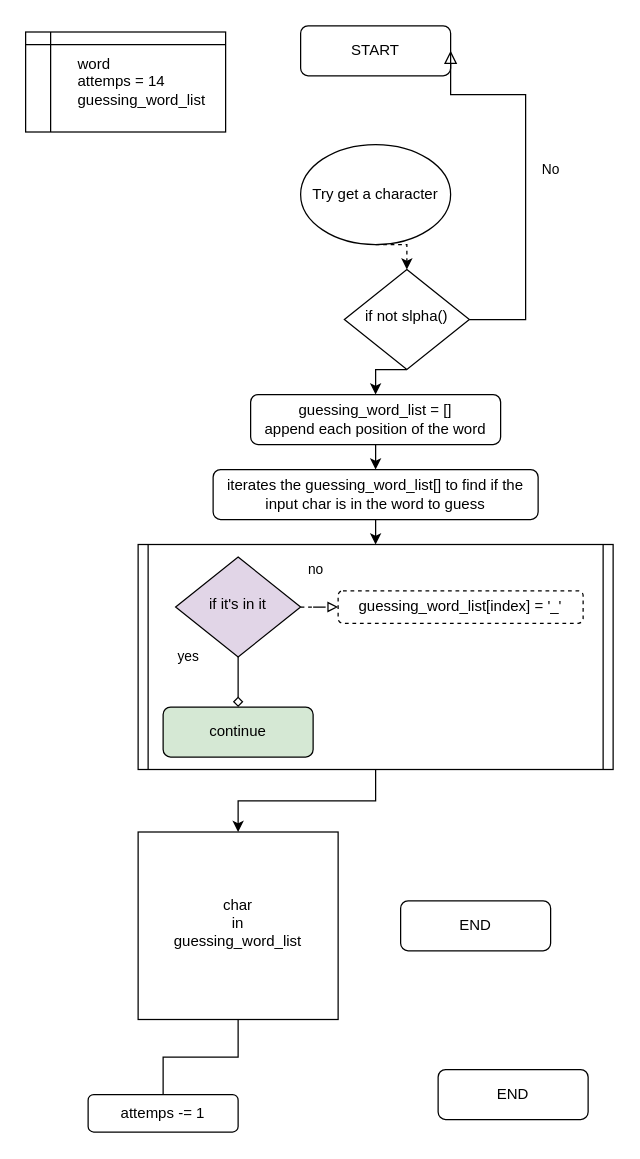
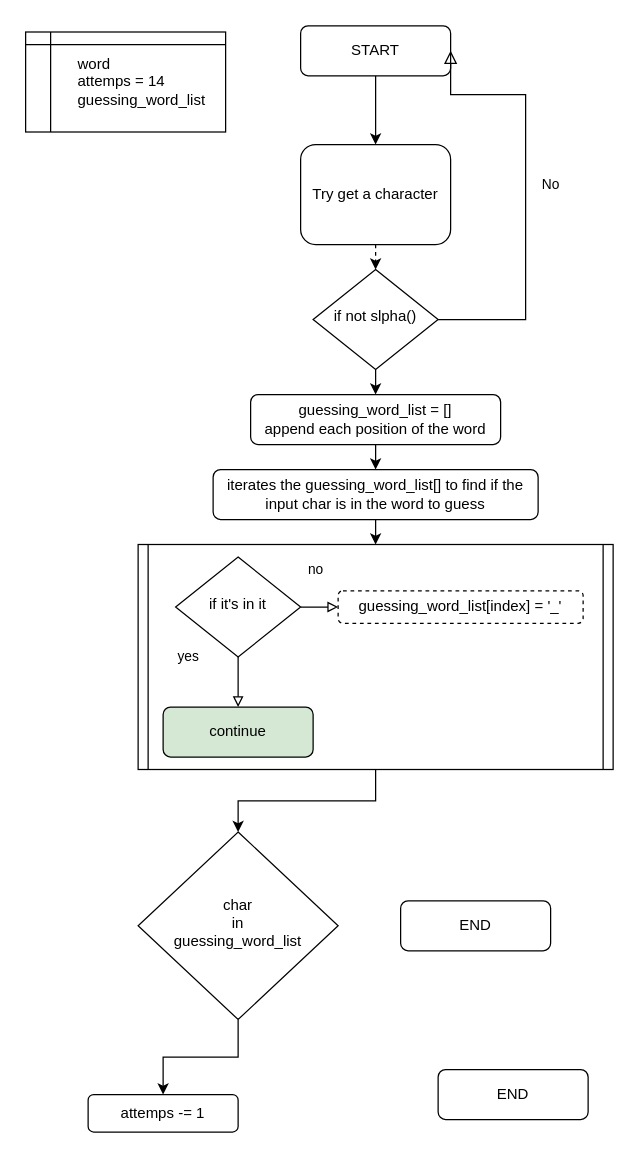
none -> (376, 106)
(376, 194) -> (376, 194)
(407, 319) -> (376, 319)
(238, 607) -> (238, 607)
(308, 607) -> (308, 607)
(238, 695) -> (238, 695)
(238, 926) -> (238, 926)
(163, 1088) -> (163, 1084)
